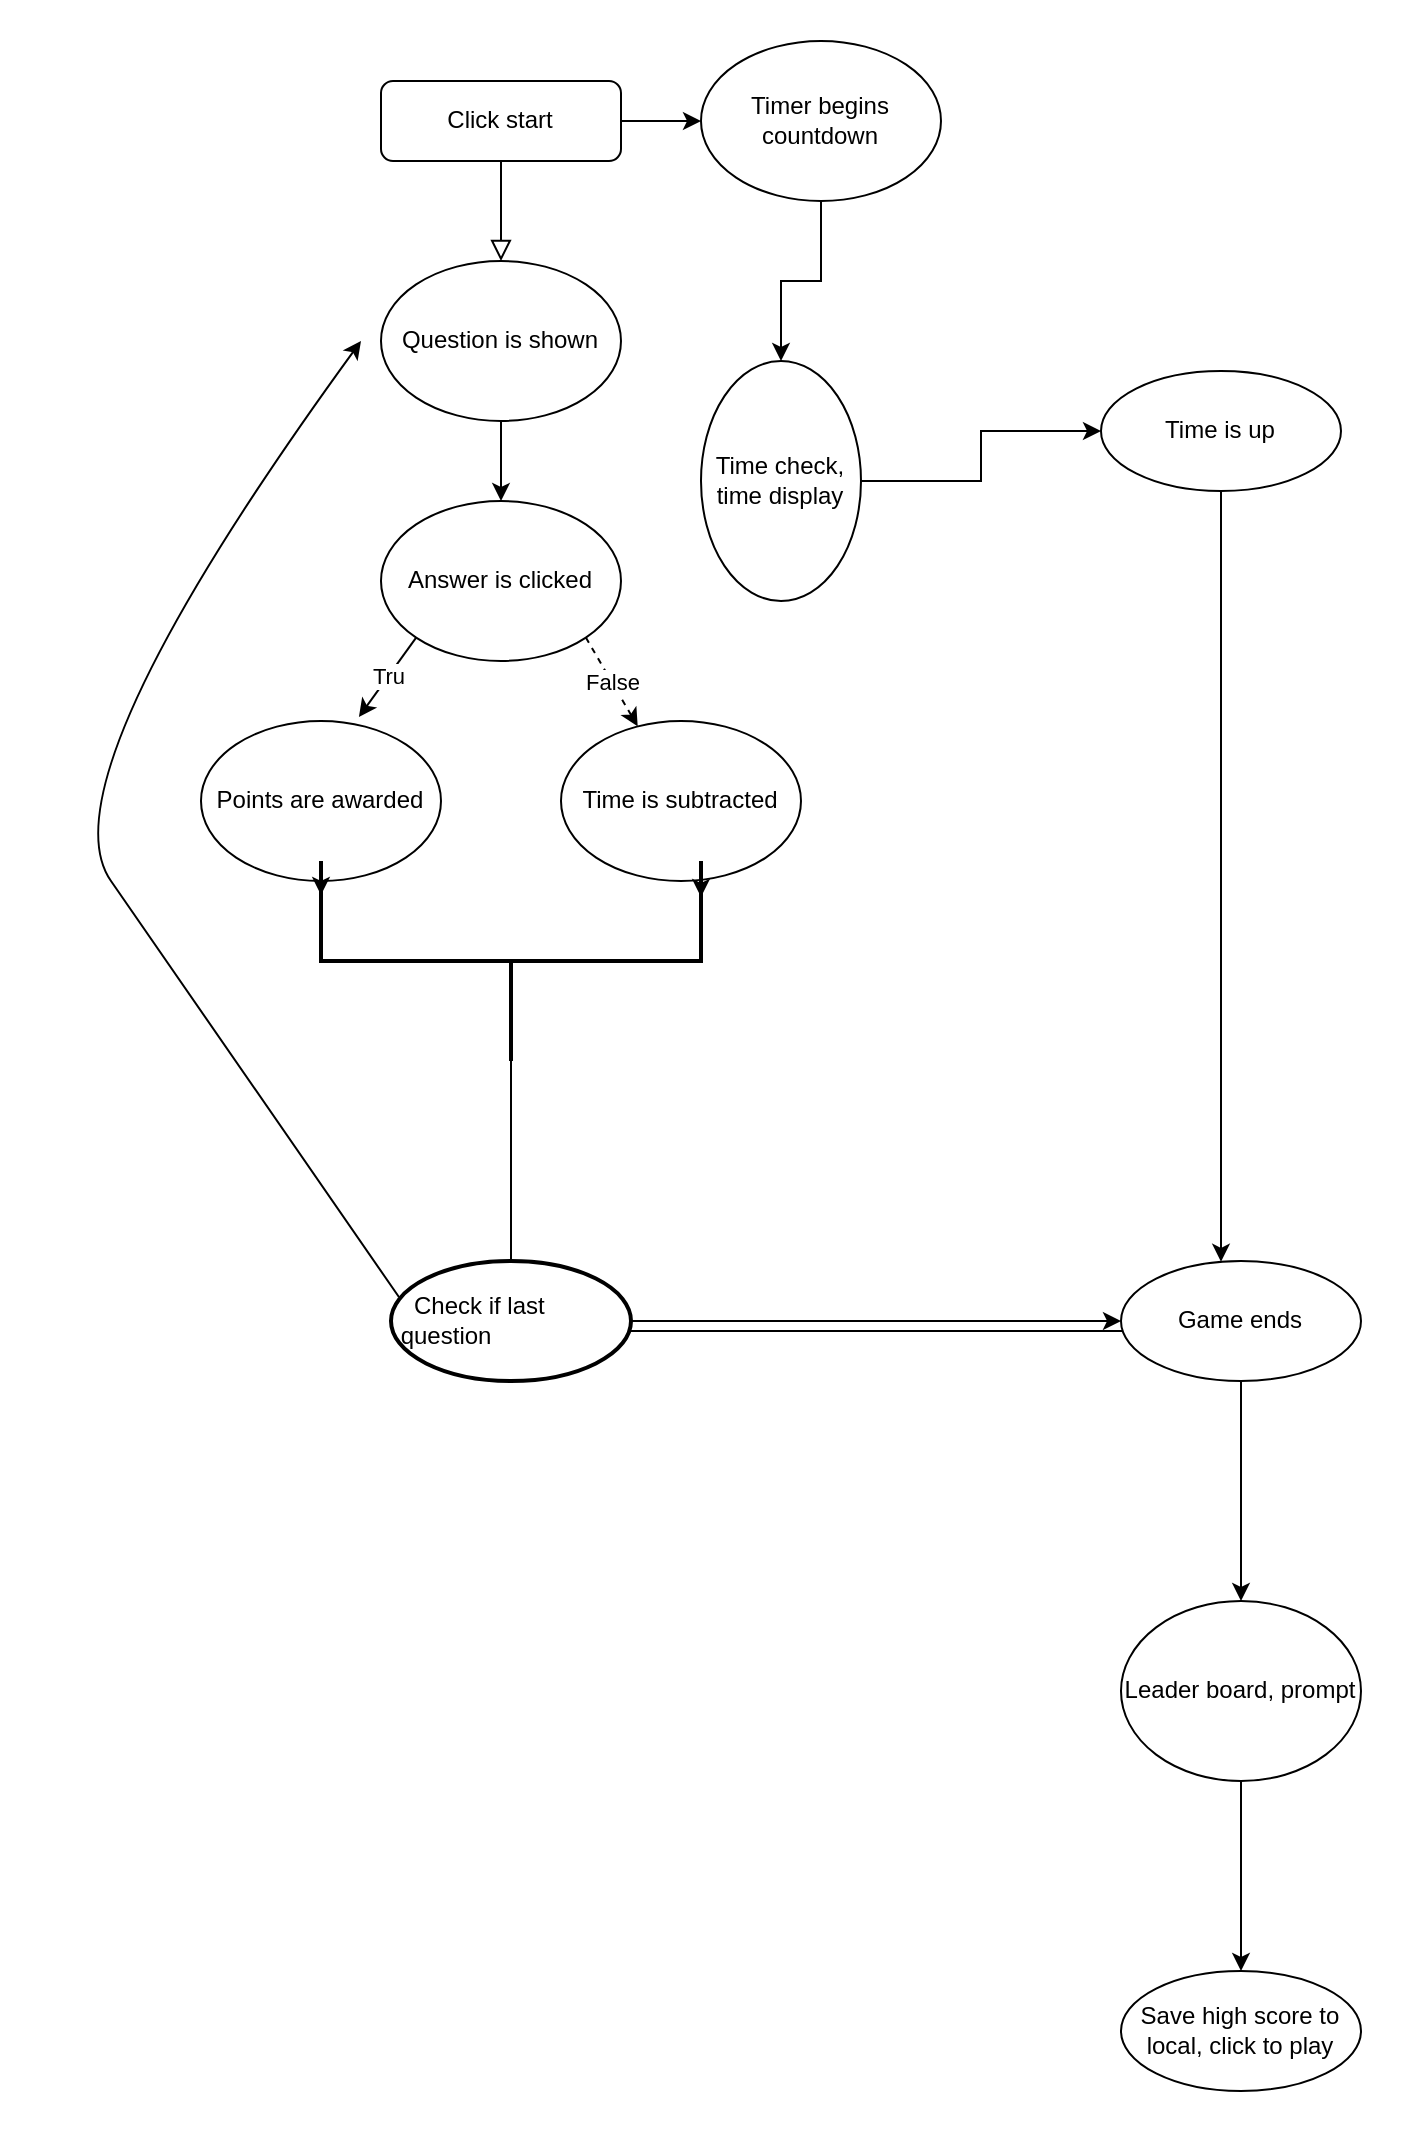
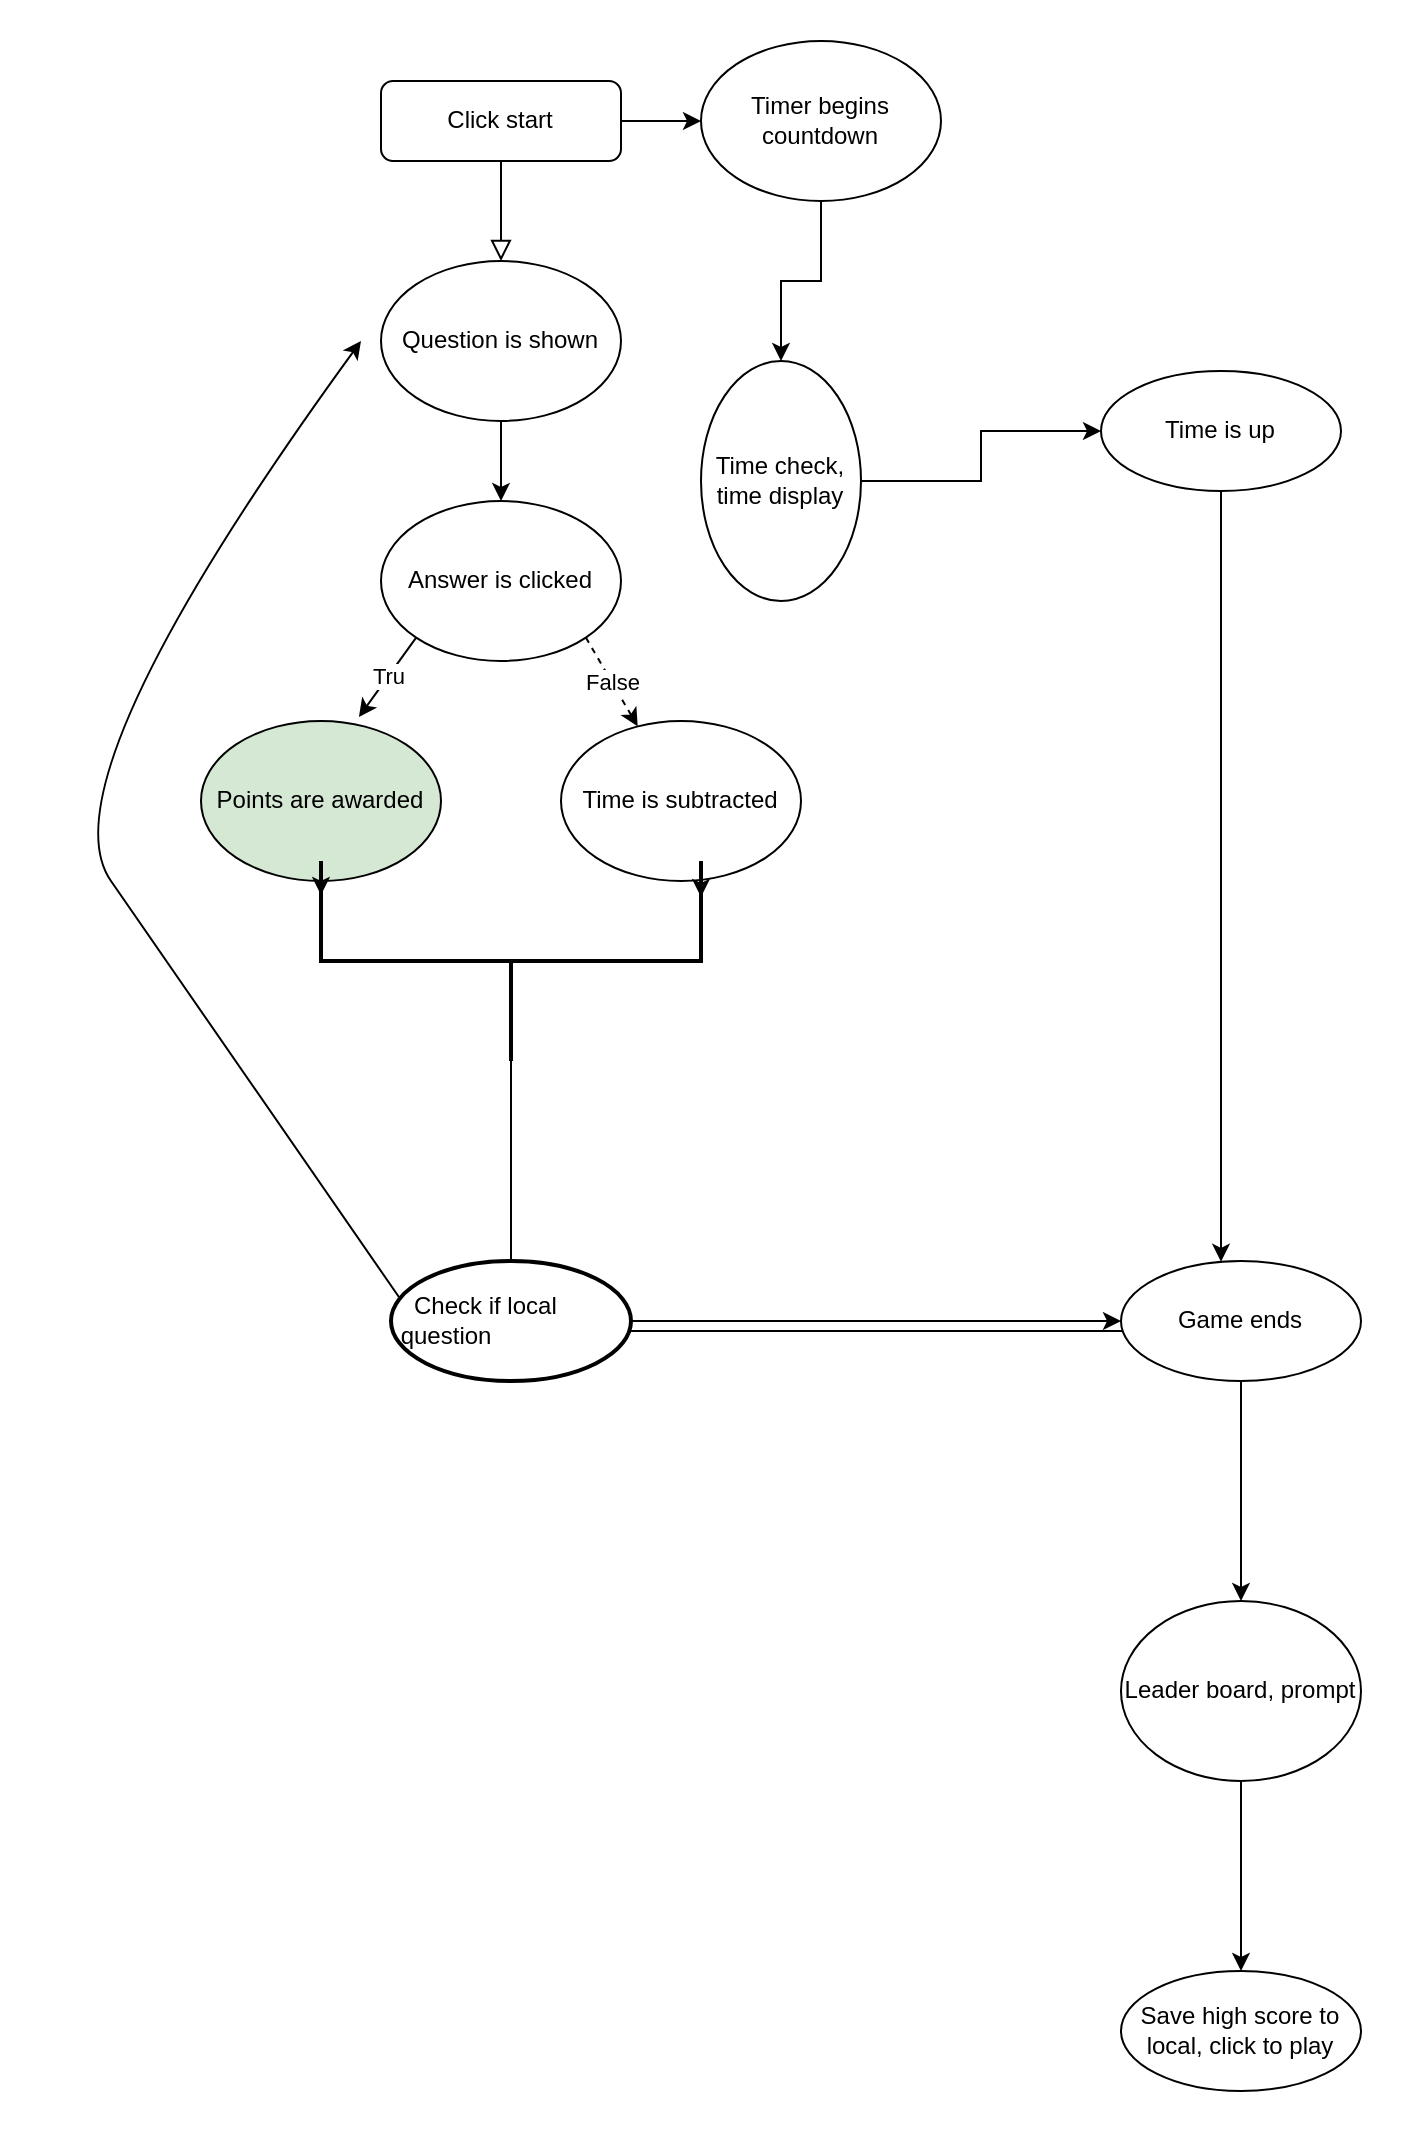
(321, 801) -> (321, 801)
(513, 1321) -> (513, 1321)
